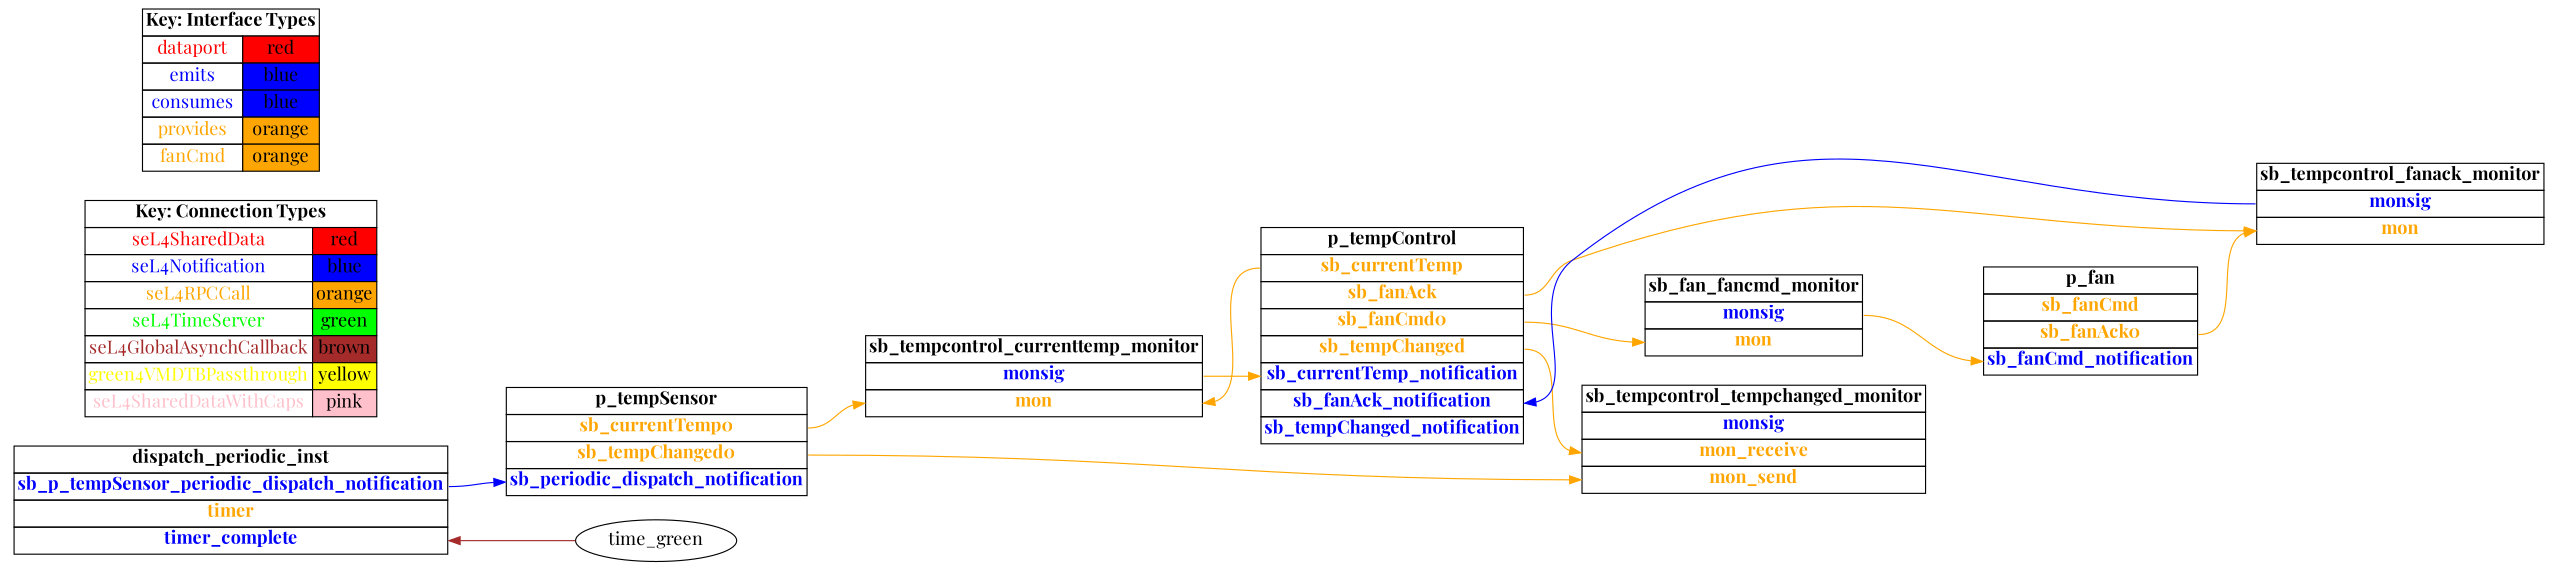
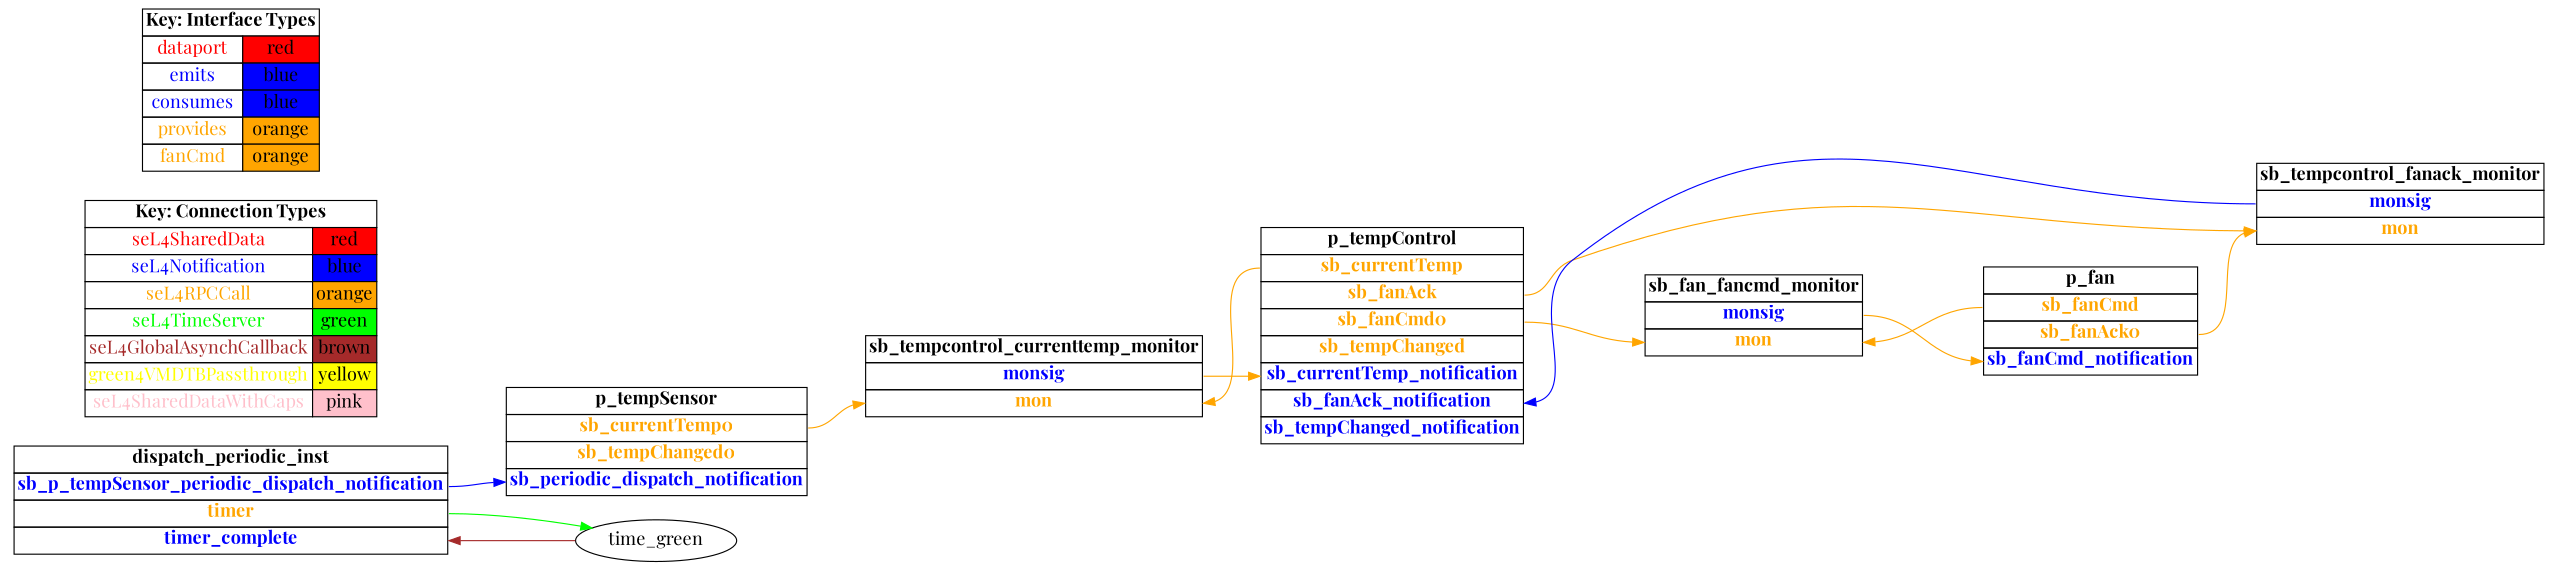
none -> (1928, 322)
(1753, 439) -> none
none -> (515, 517)
